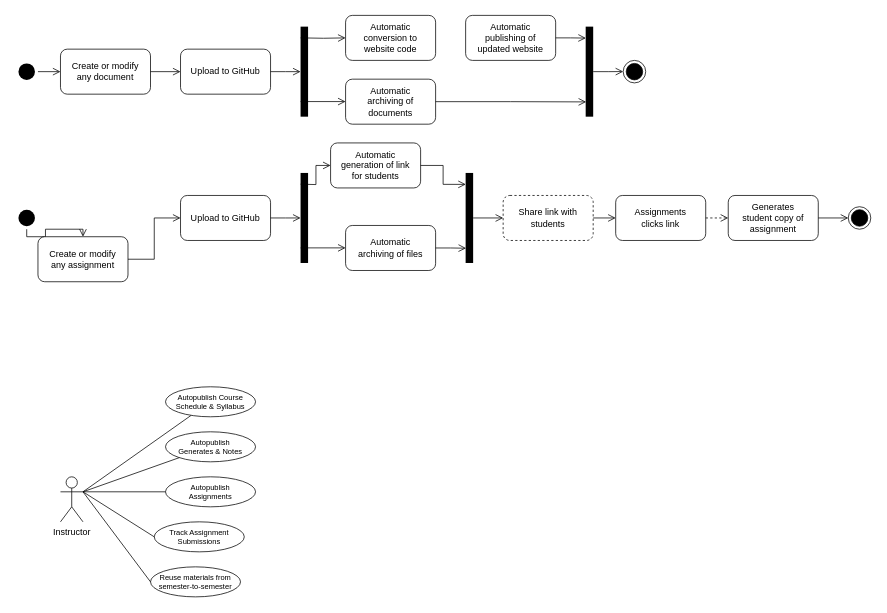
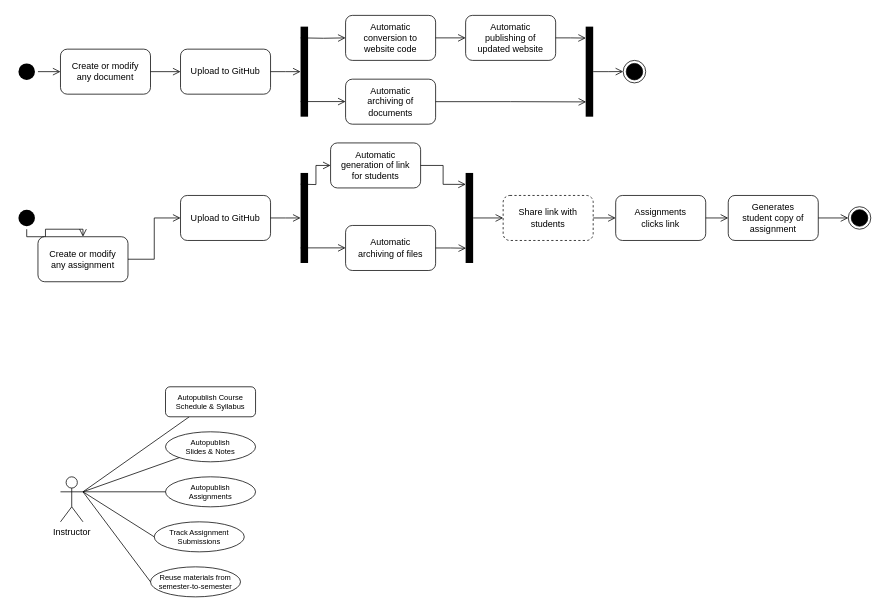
none -> (450, 38)
(716, 218) -> (716, 218)
(210, 402) -> (210, 402)
(210, 447) -> (210, 447)
